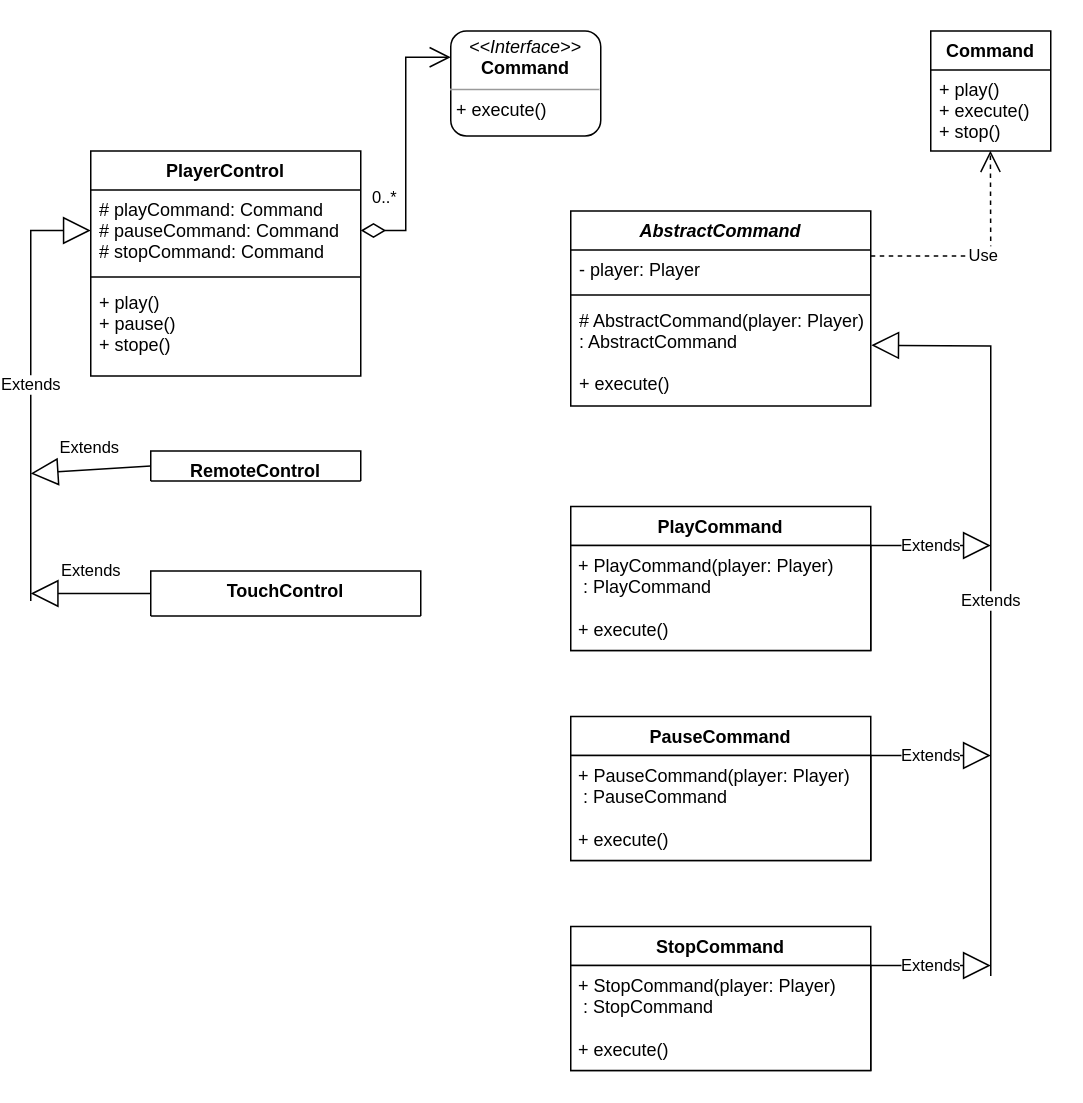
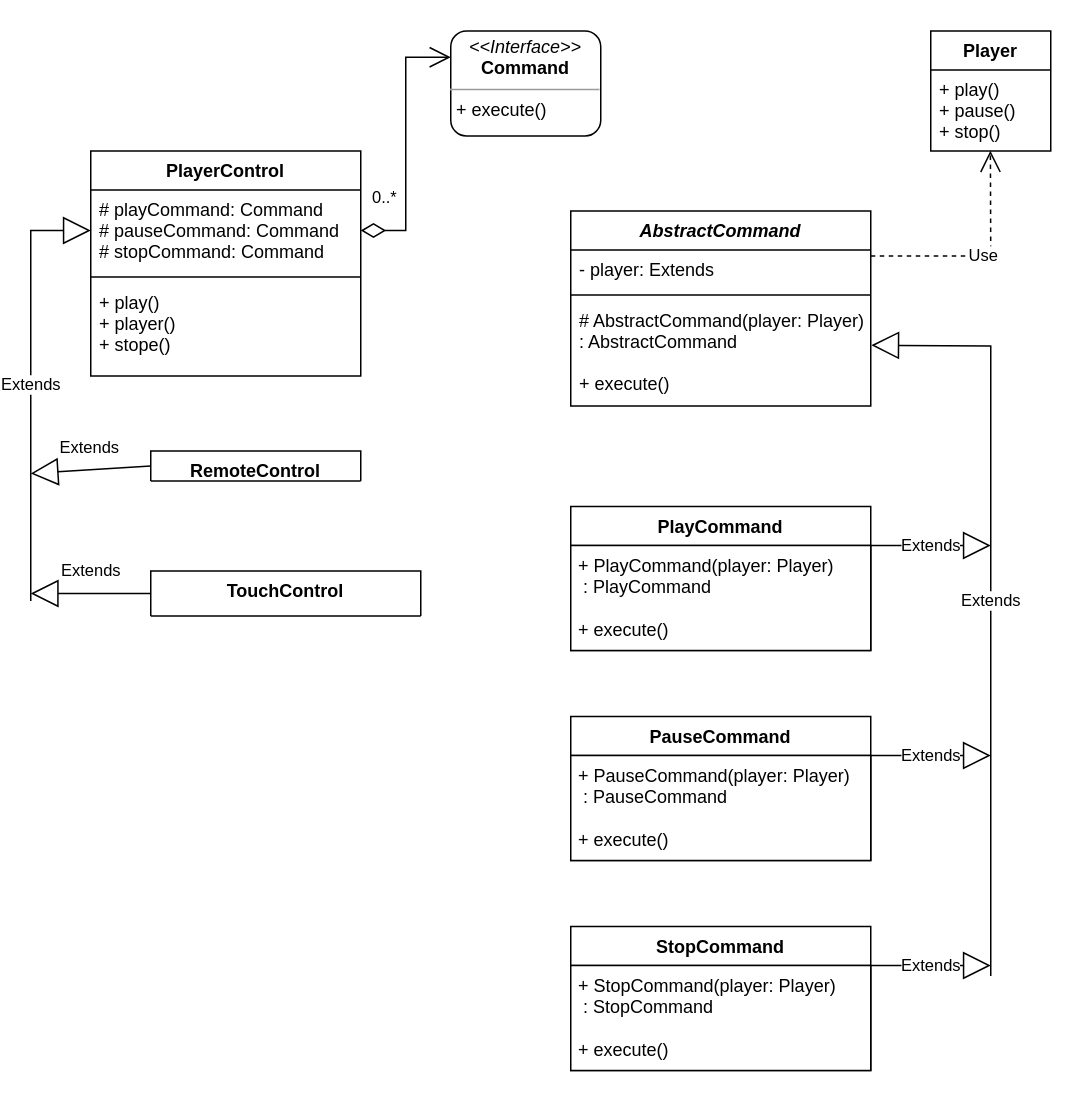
(990, 51) -> (990, 51)
(975, 90) -> (975, 90)
(648, 270) -> (655, 270)
(135, 303) -> (135, 303)
